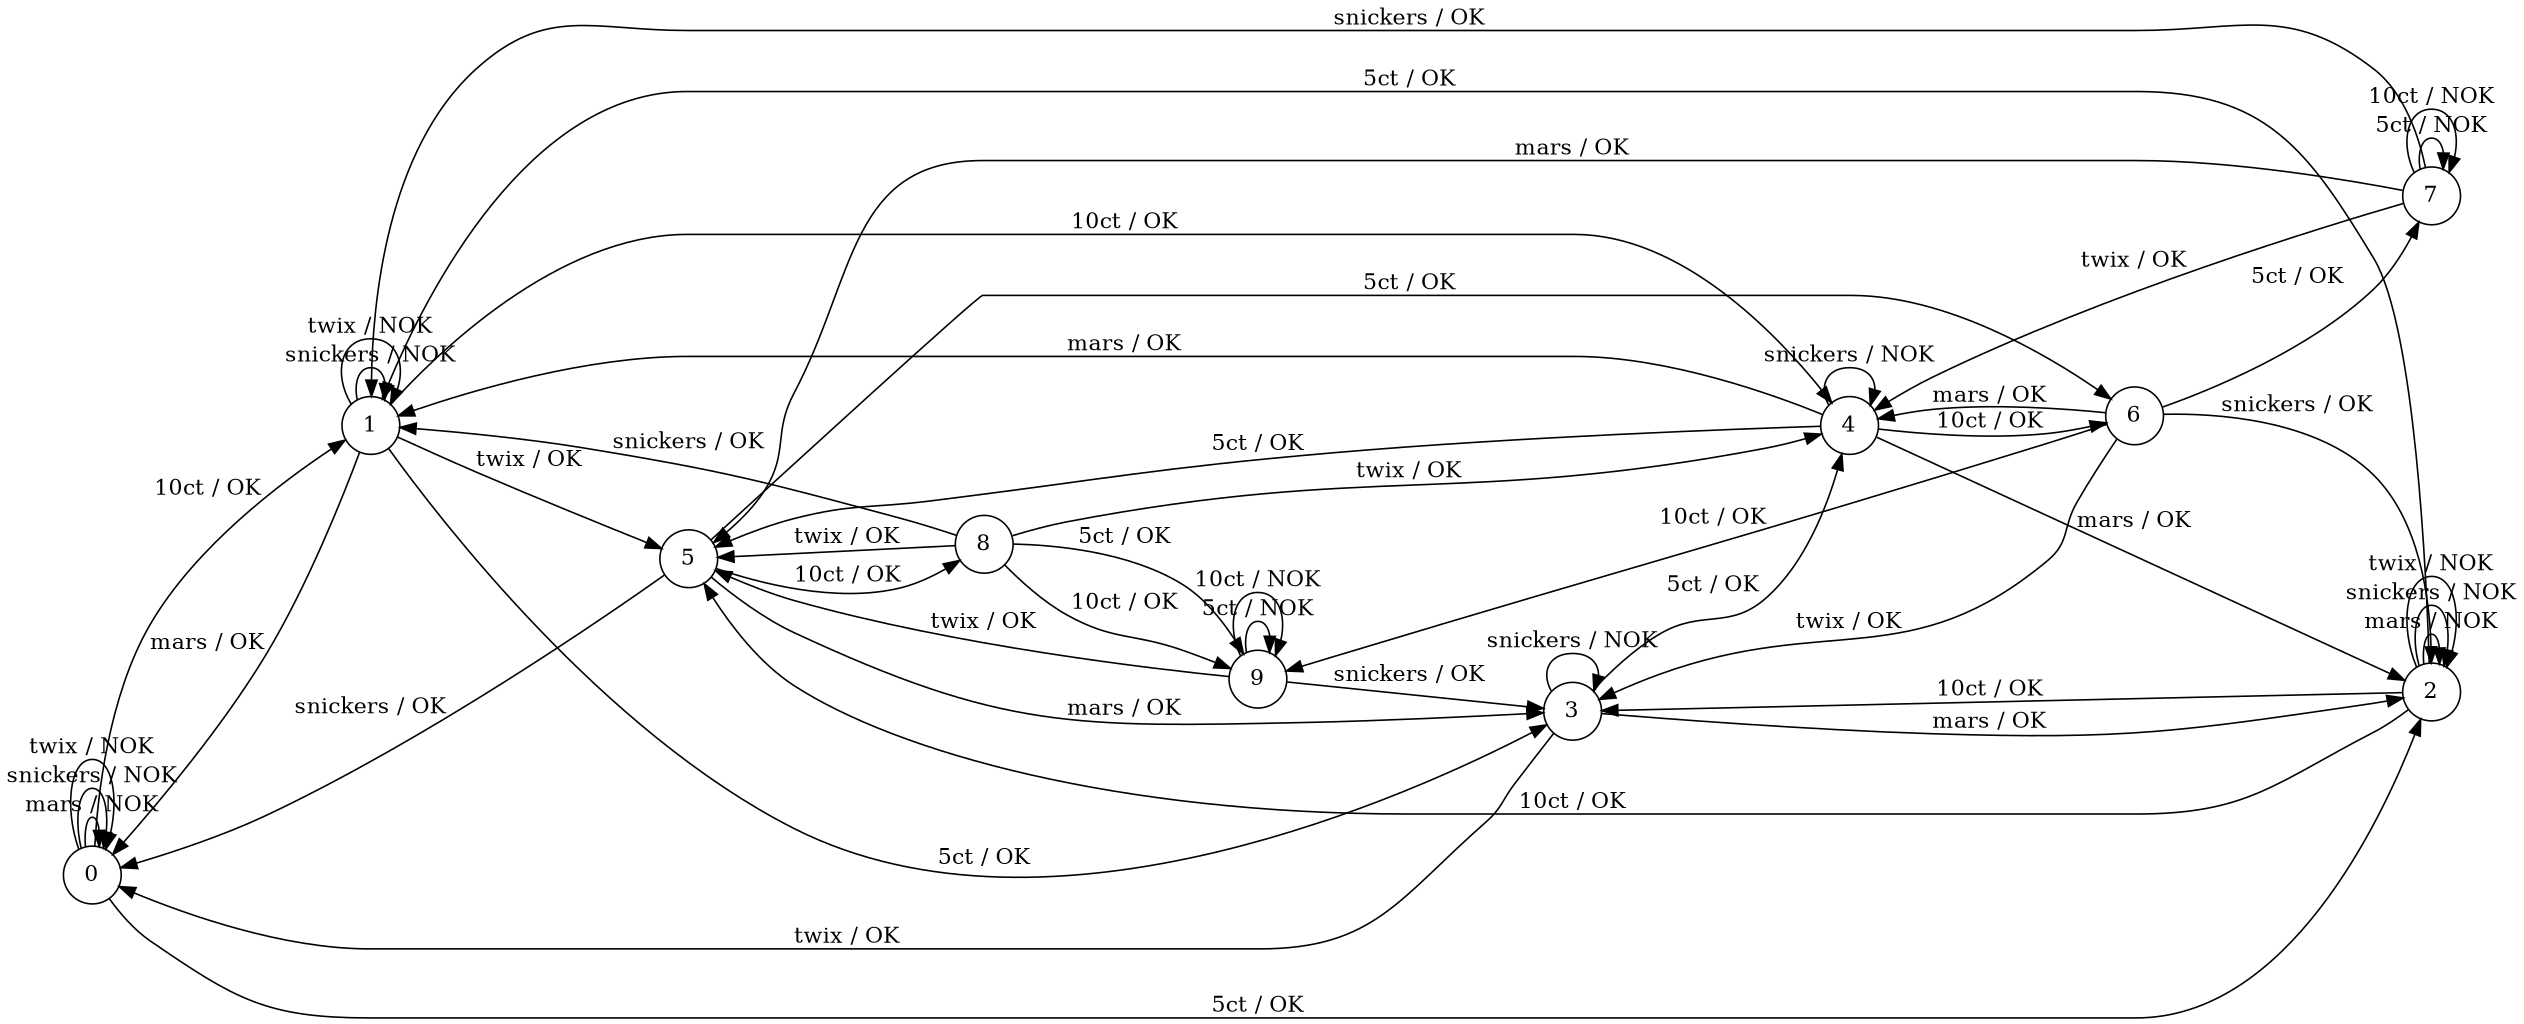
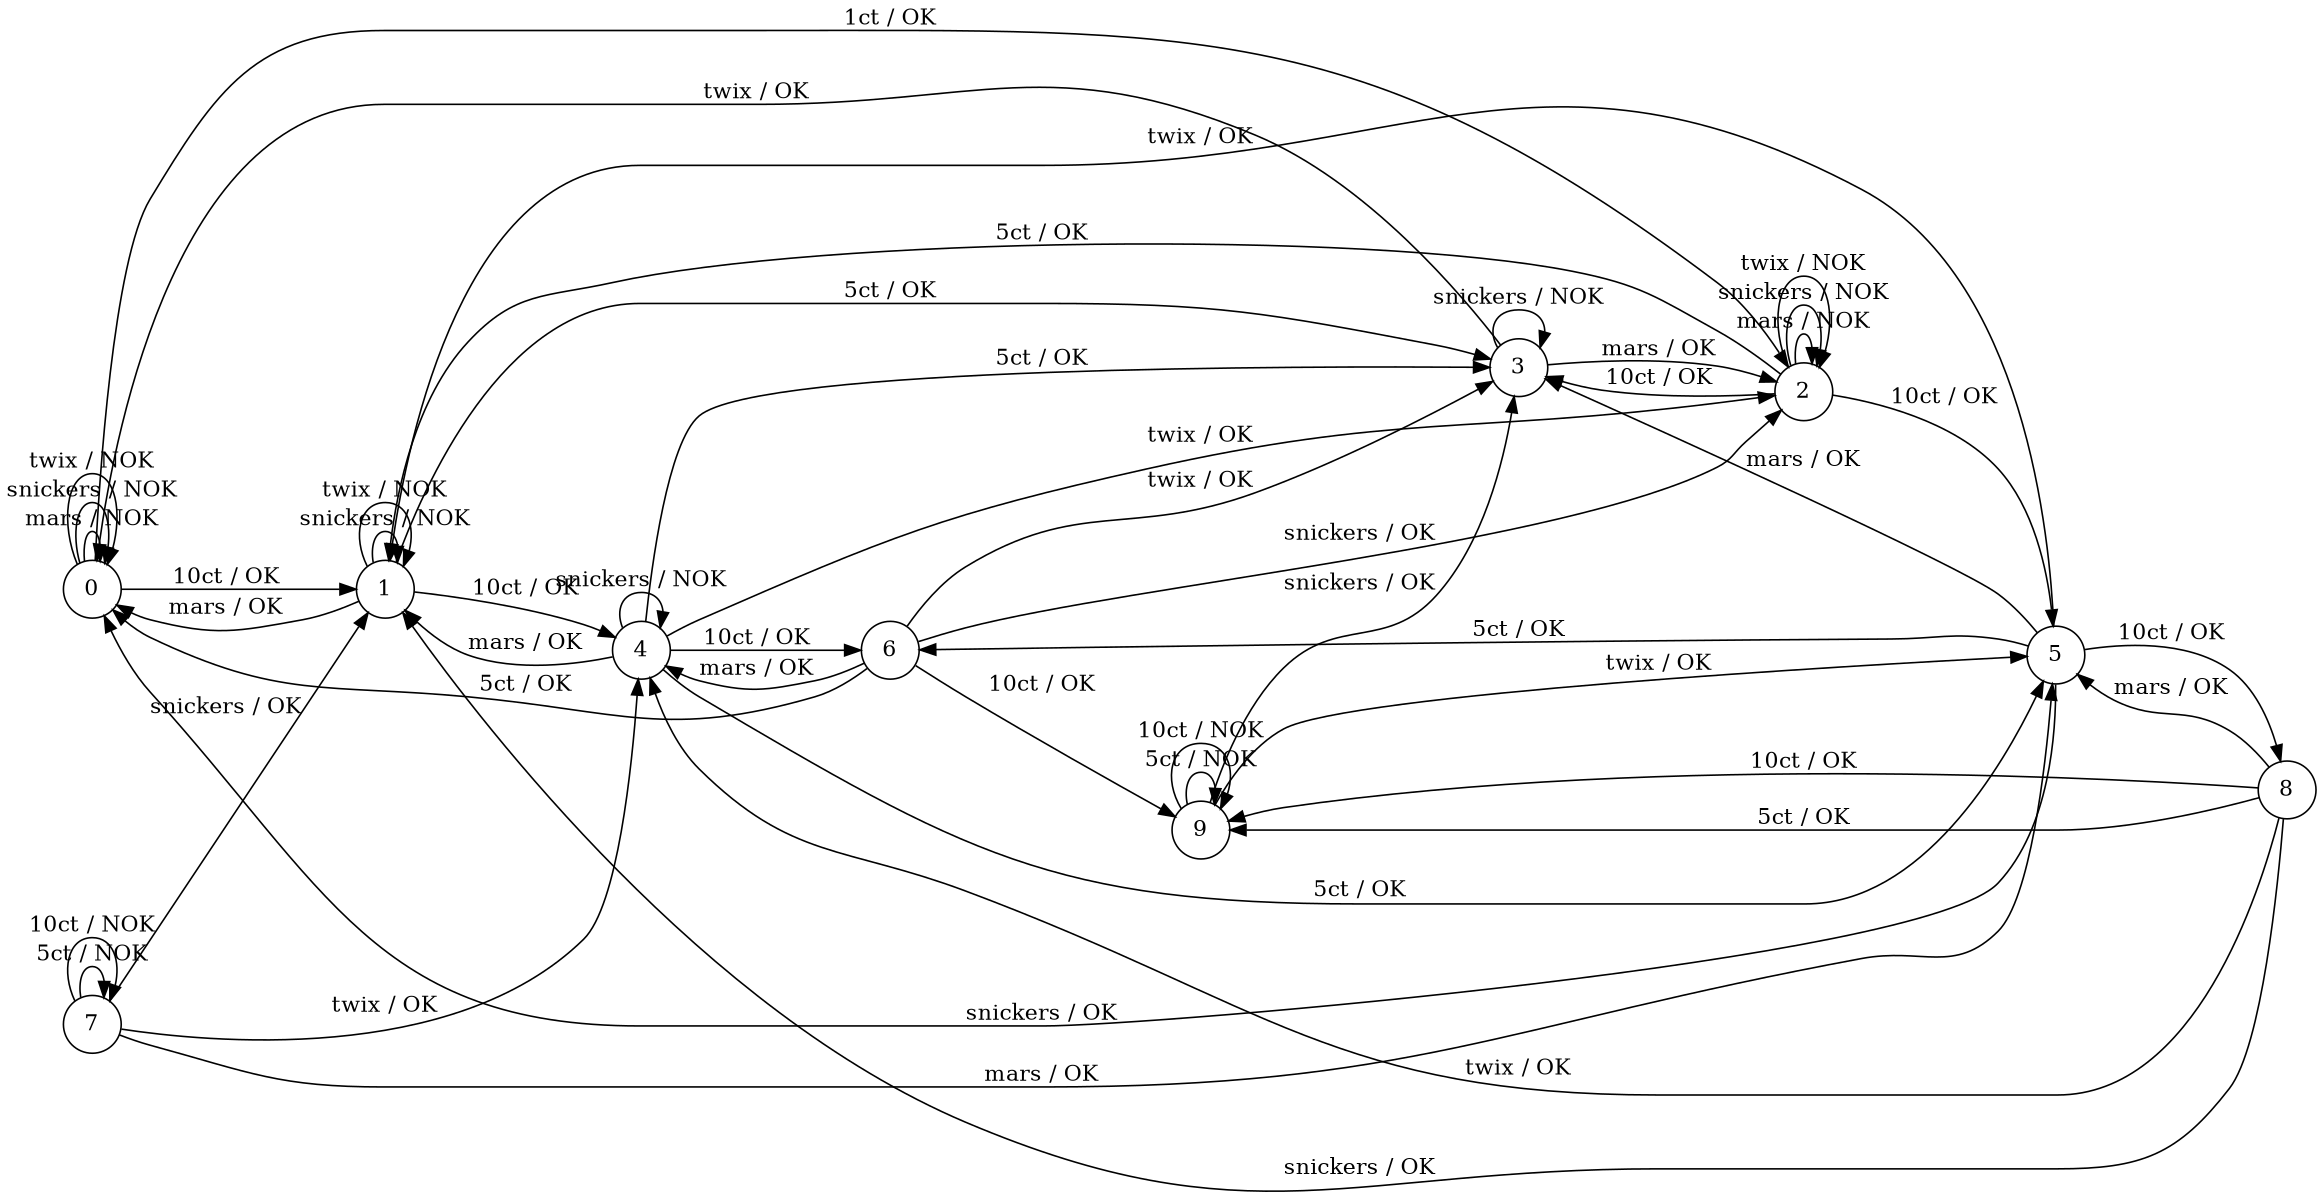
(2302, 342) -> (495, 700)
(521, 491) -> (1318, 138)
(2135, 521) -> (1201, 436)
(848, 537) -> (2172, 688)
(1744, 612) -> (977, 376)
(1258, 1006) -> (890, 18)
